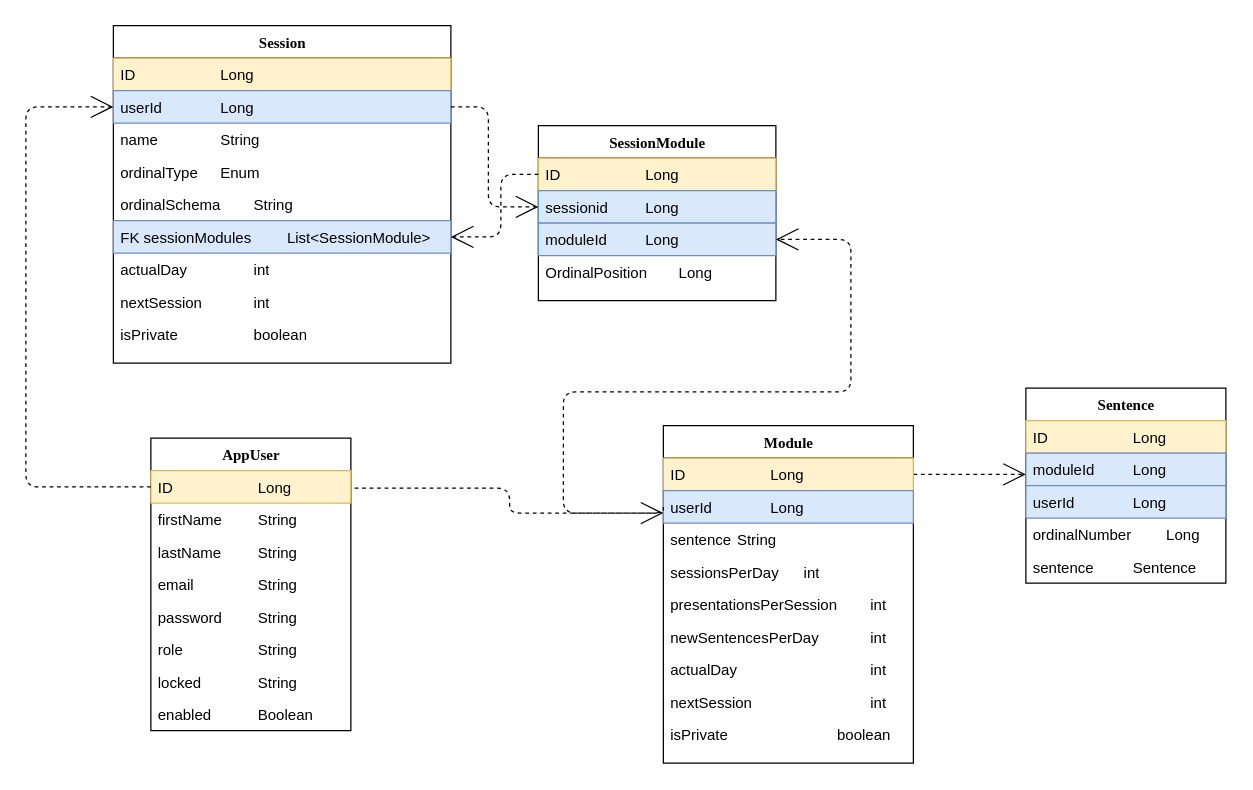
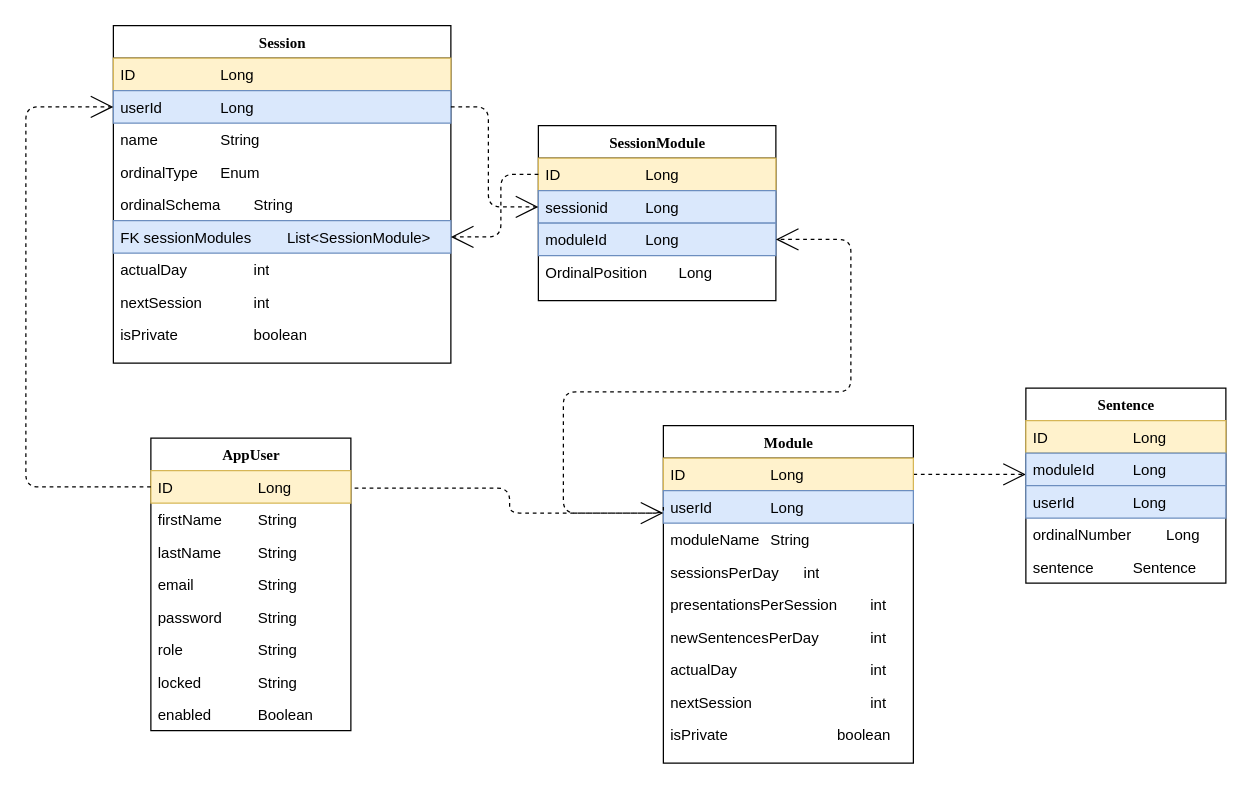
(732, 541) -> (738, 541)
